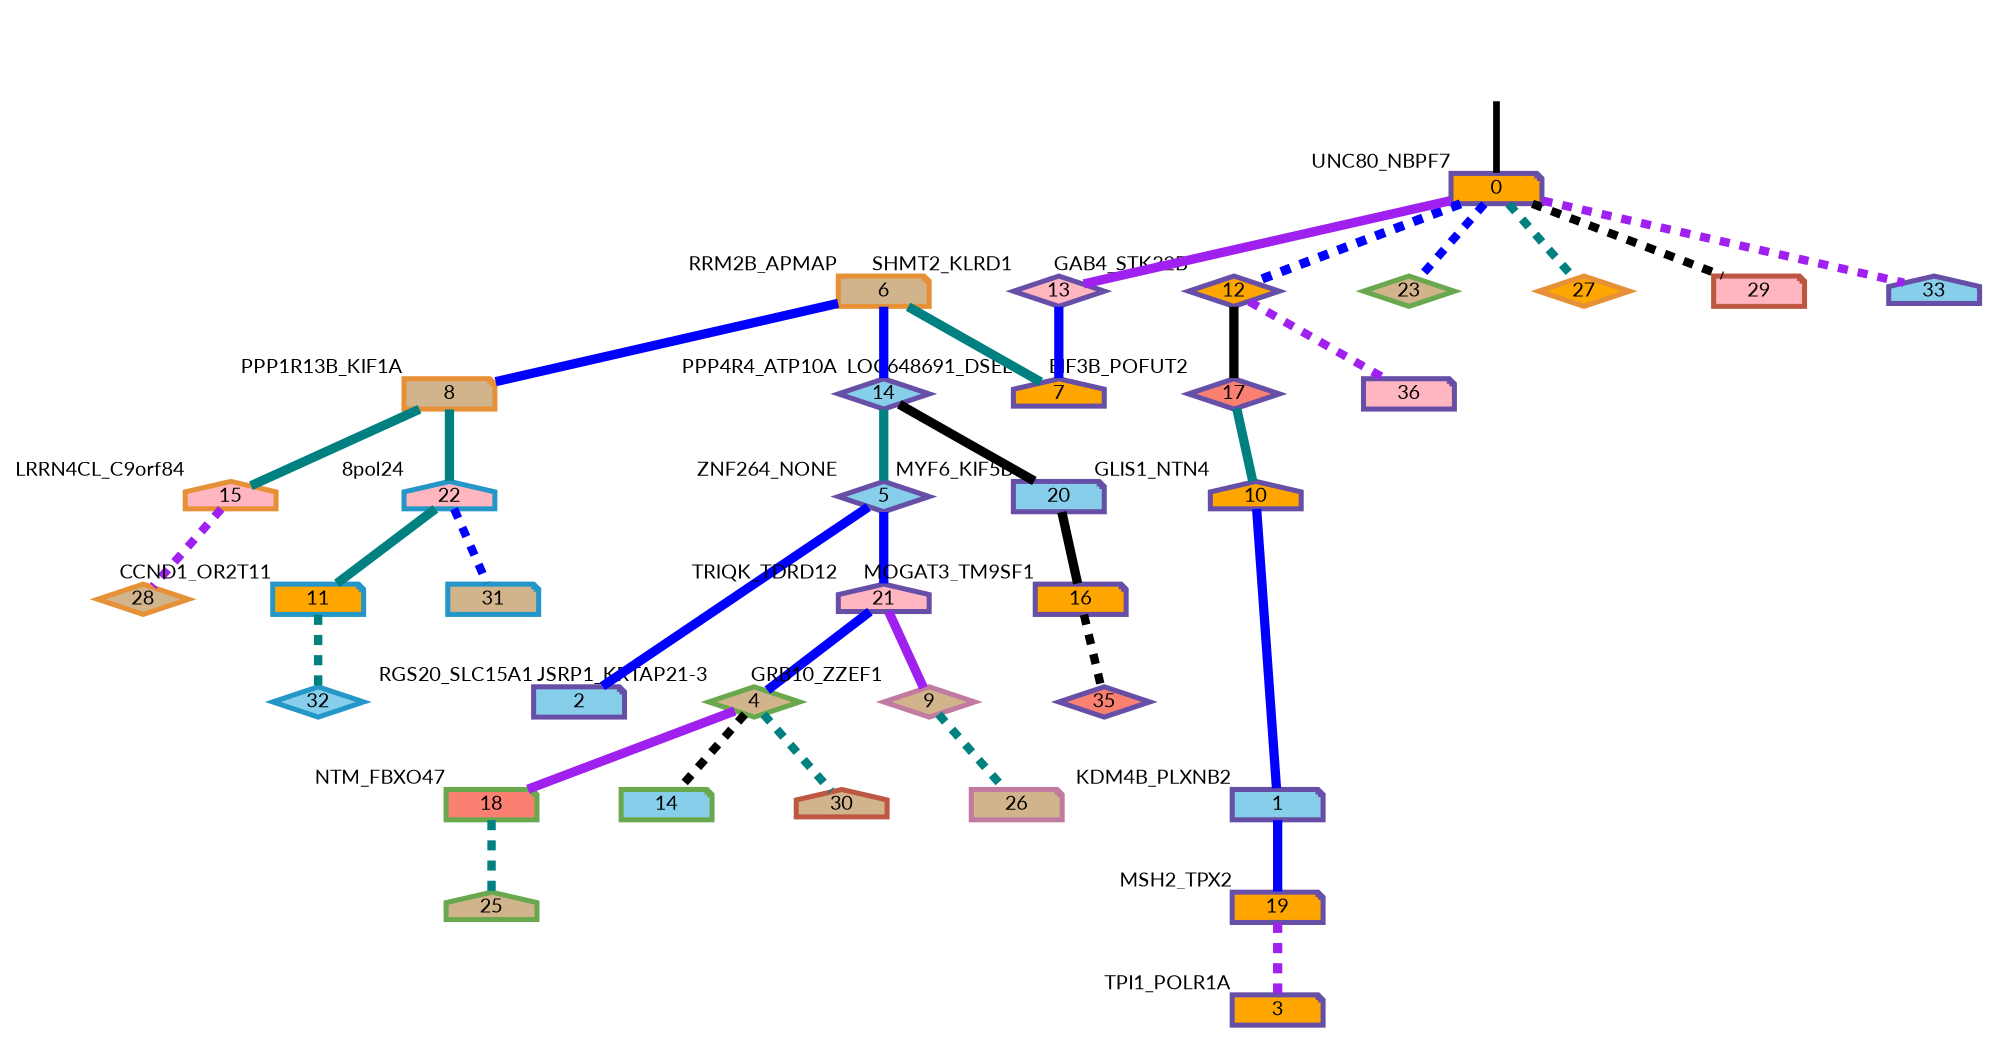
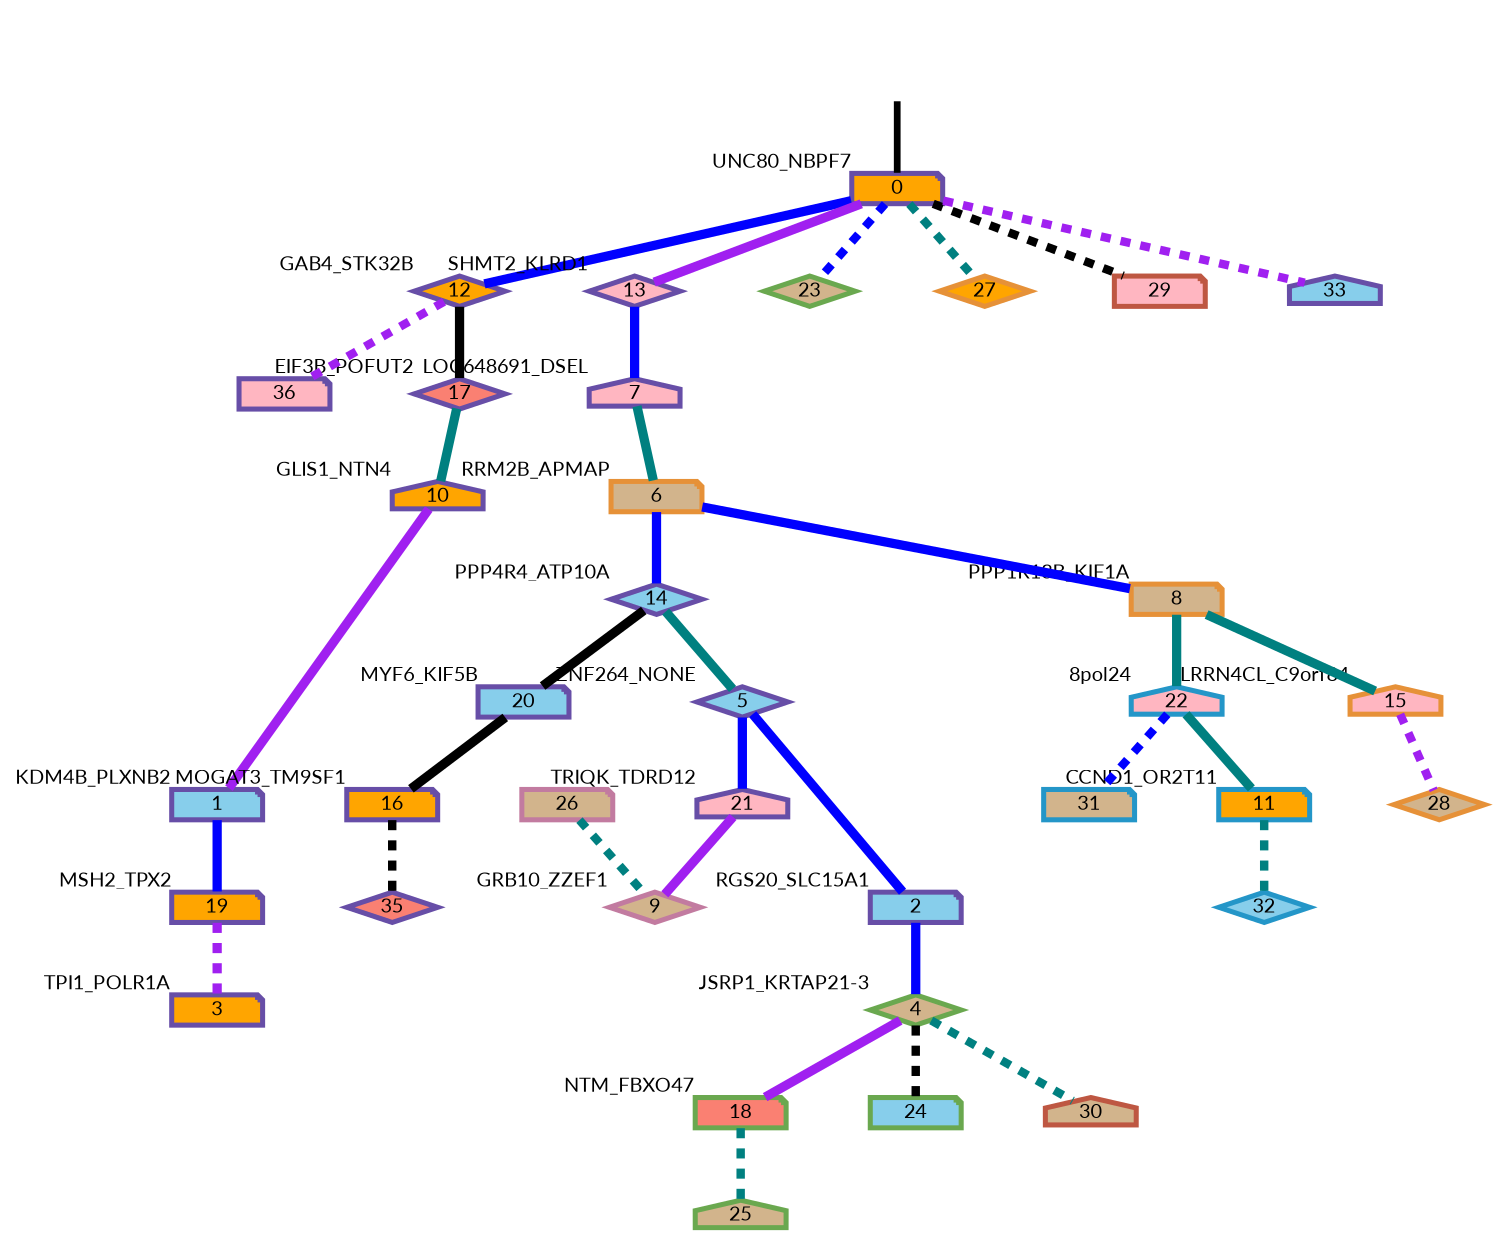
(1357, 243) -> (668, 242)
(974, 344) -> (645, 443)
(1059, 394) -> (635, 394)
(1267, 649) -> (329, 649)
(819, 651) -> (916, 958)
(971, 751) -> (612, 857)
(667, 805) -> (916, 1113)
